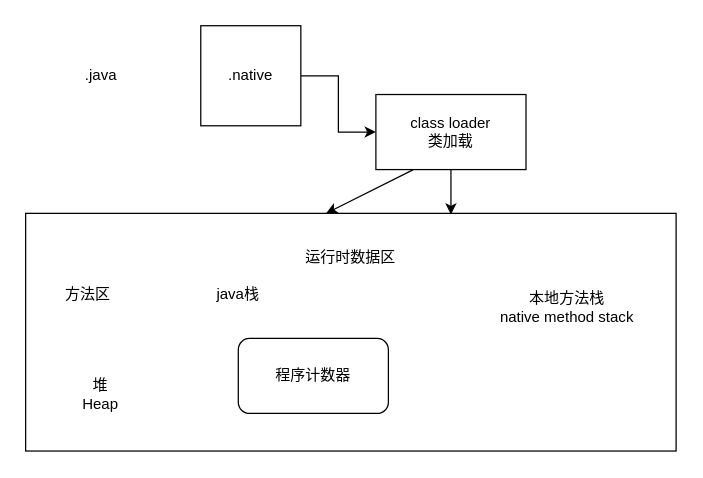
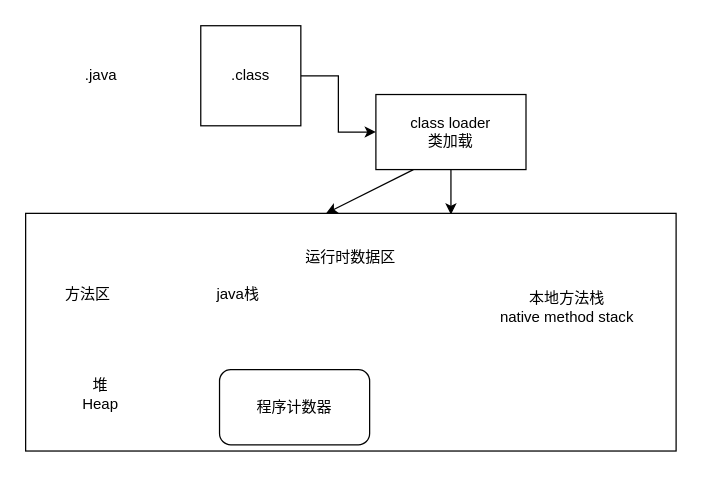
(251, 76) -> (251, 76)
(313, 376) -> (294, 407)
